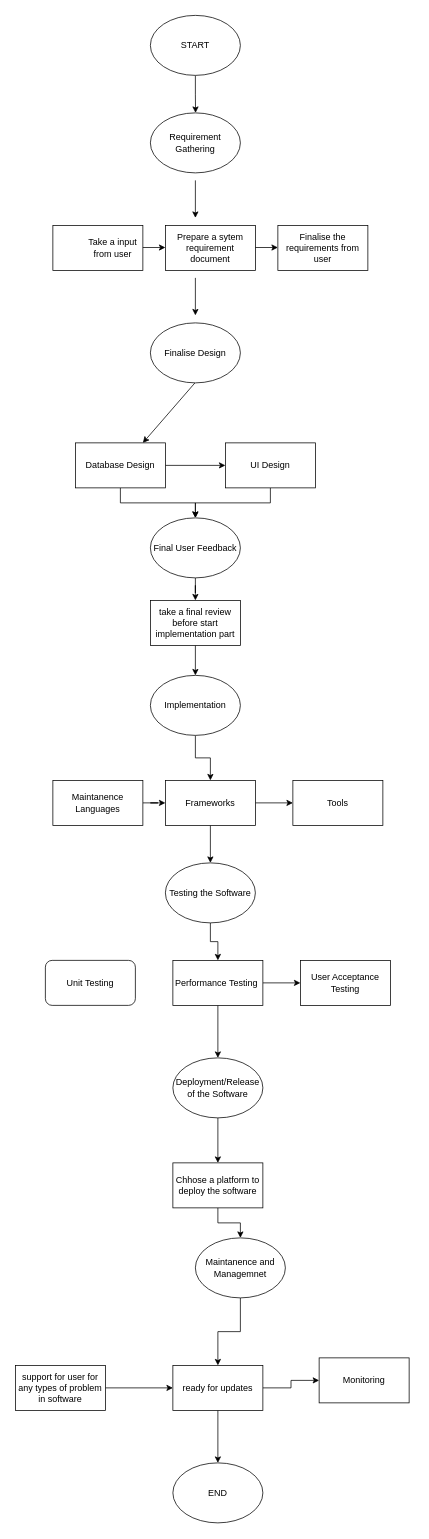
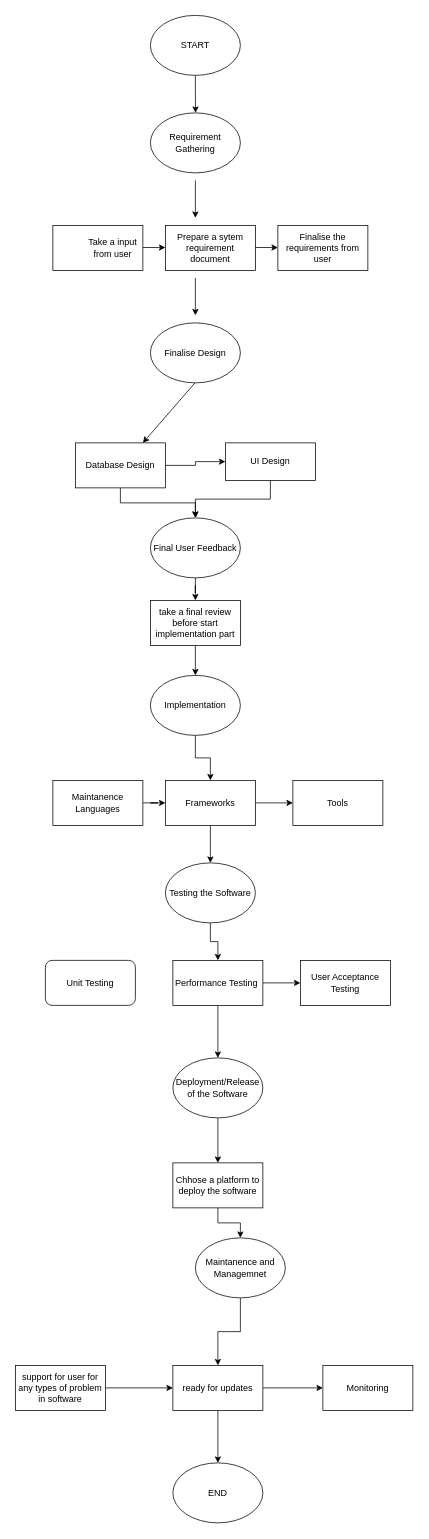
(270, 465) -> (270, 462)
(364, 1380) -> (368, 1388)
